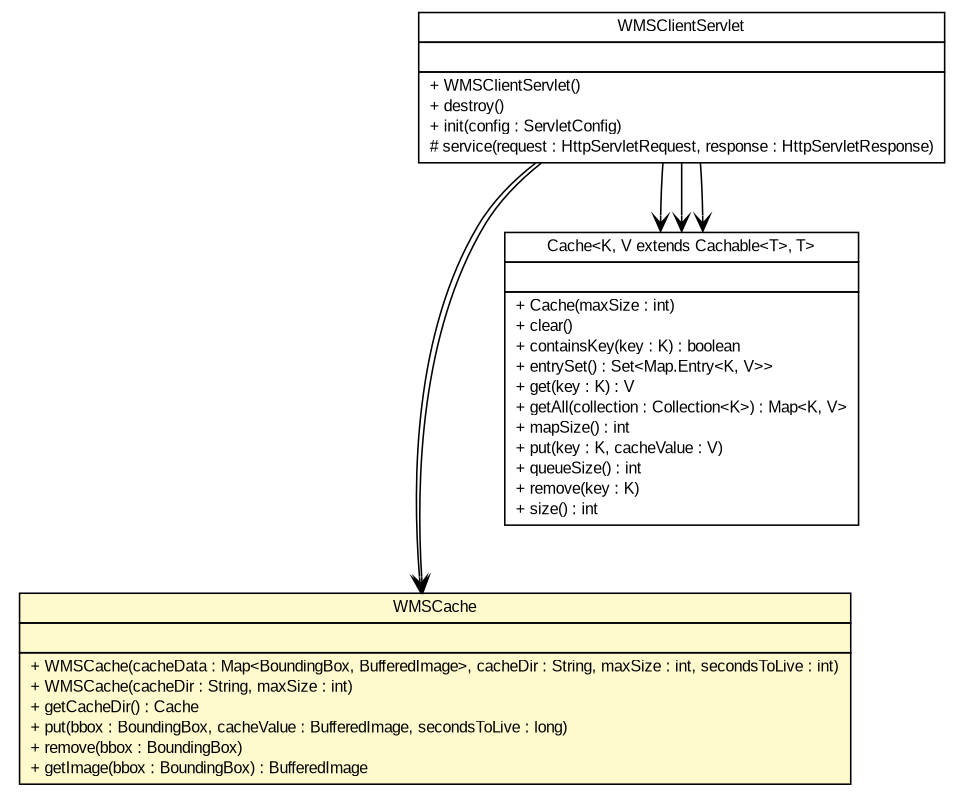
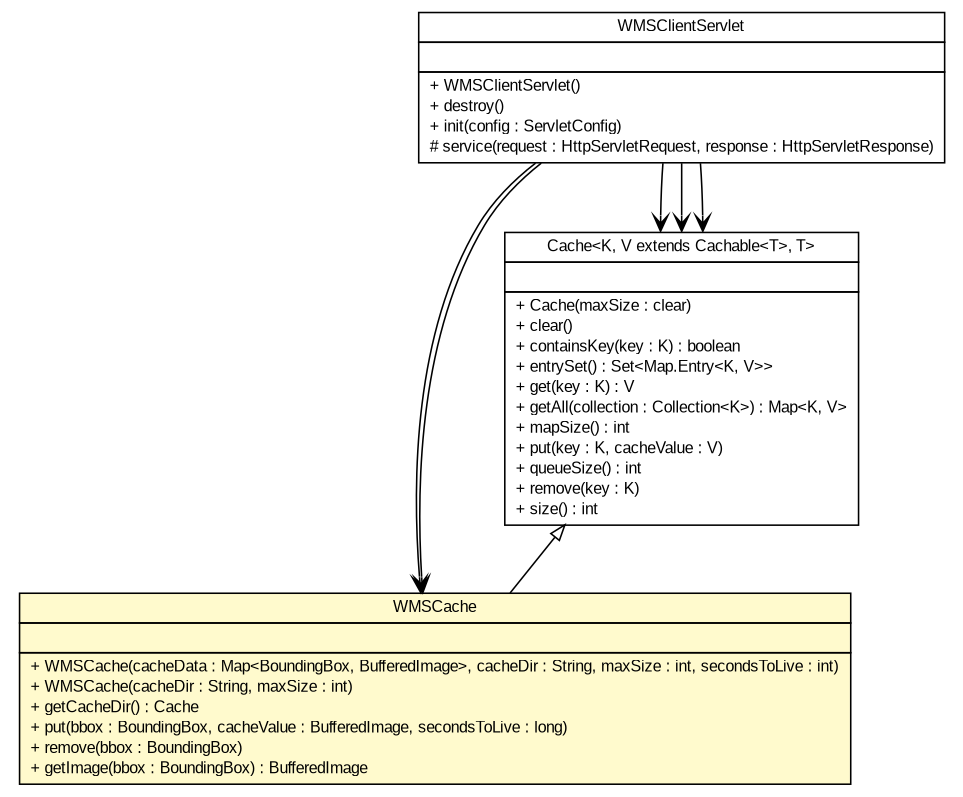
(596, 306) -> (603, 306)
none -> (532, 565)
